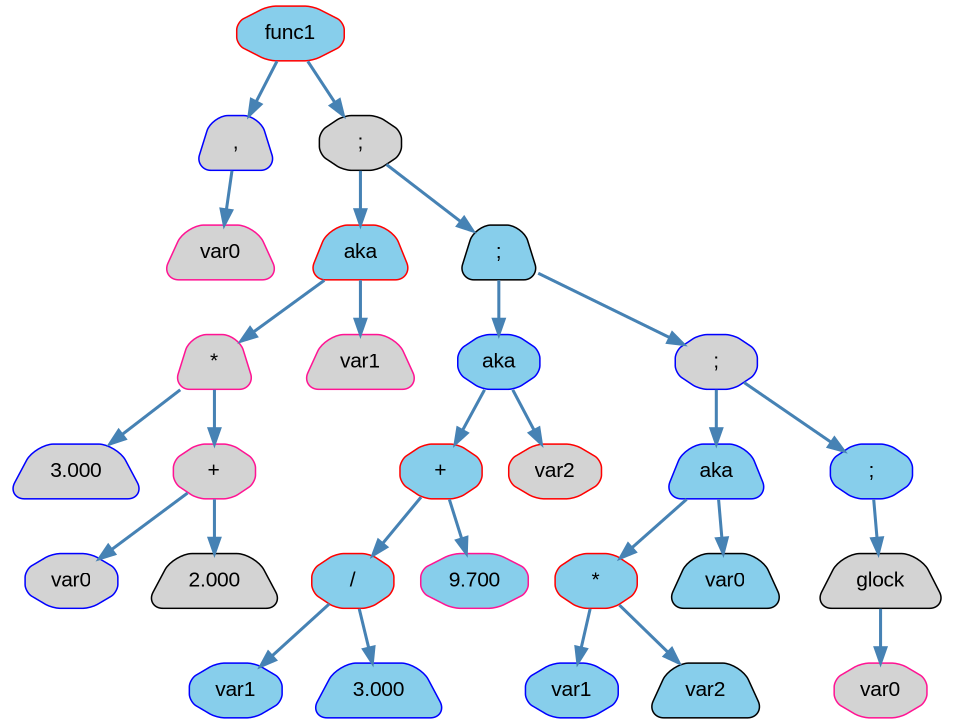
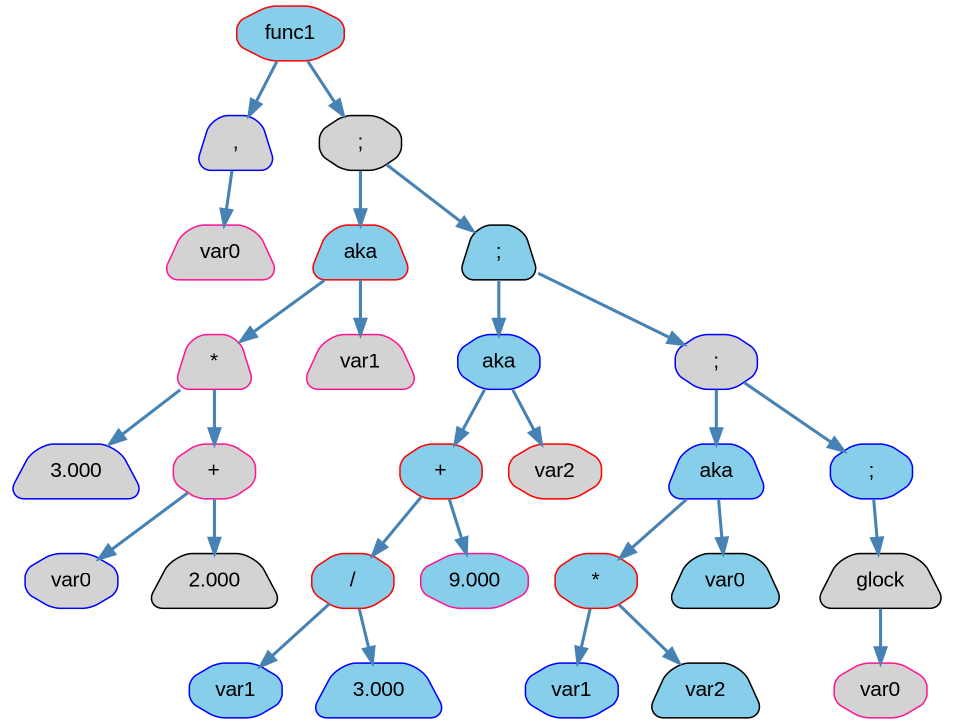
(474, 581) -> (474, 581)
